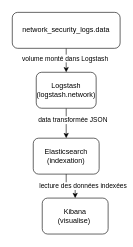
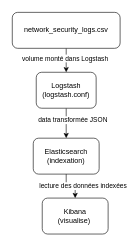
(66, 30) -> (66, 30)
(66, 90) -> (66, 90)
